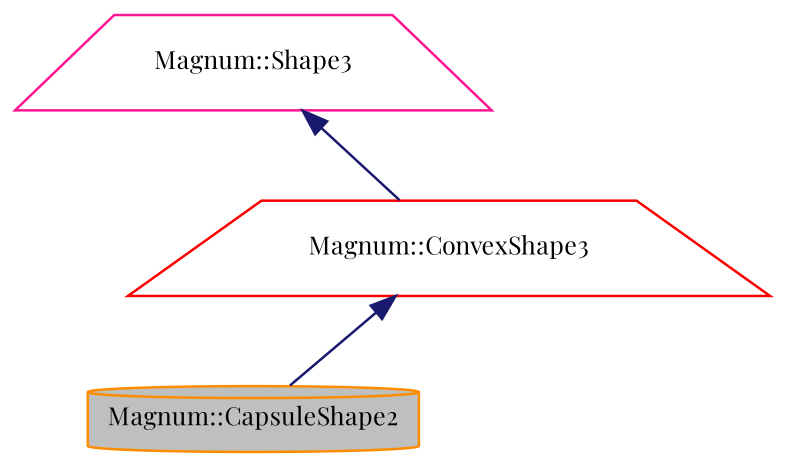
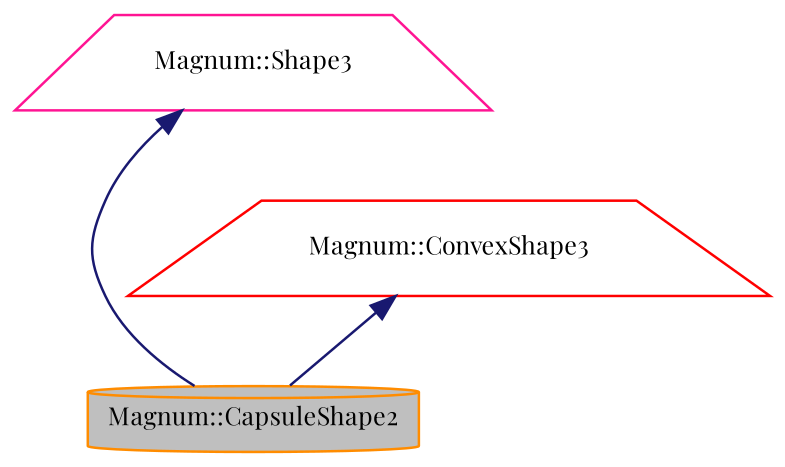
(361, 164) -> (94, 265)
